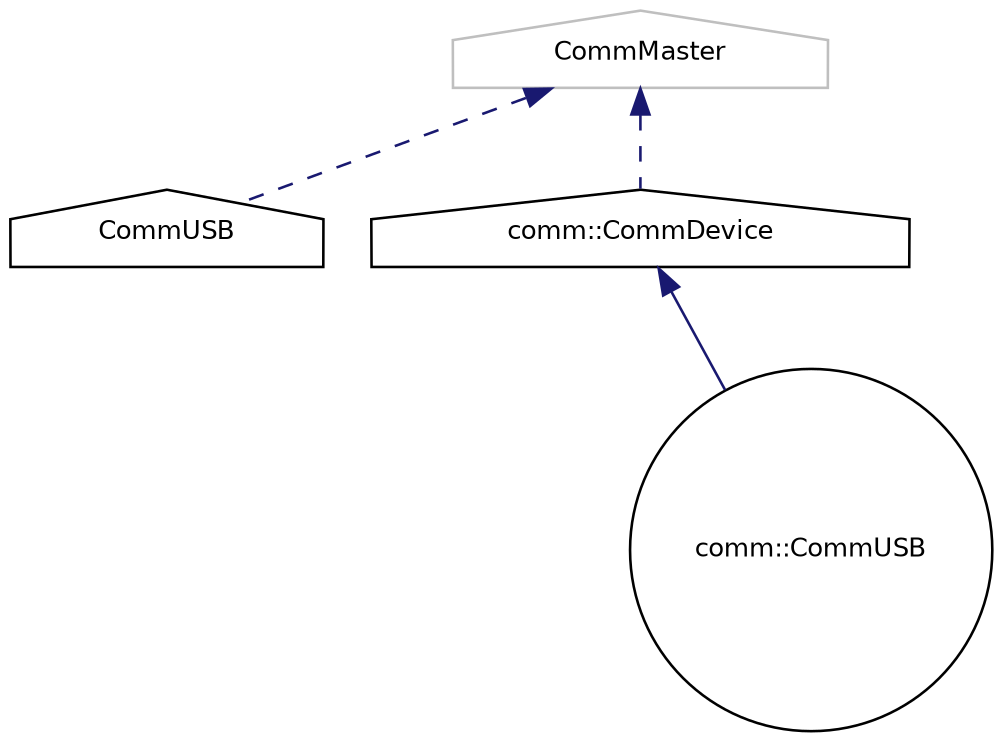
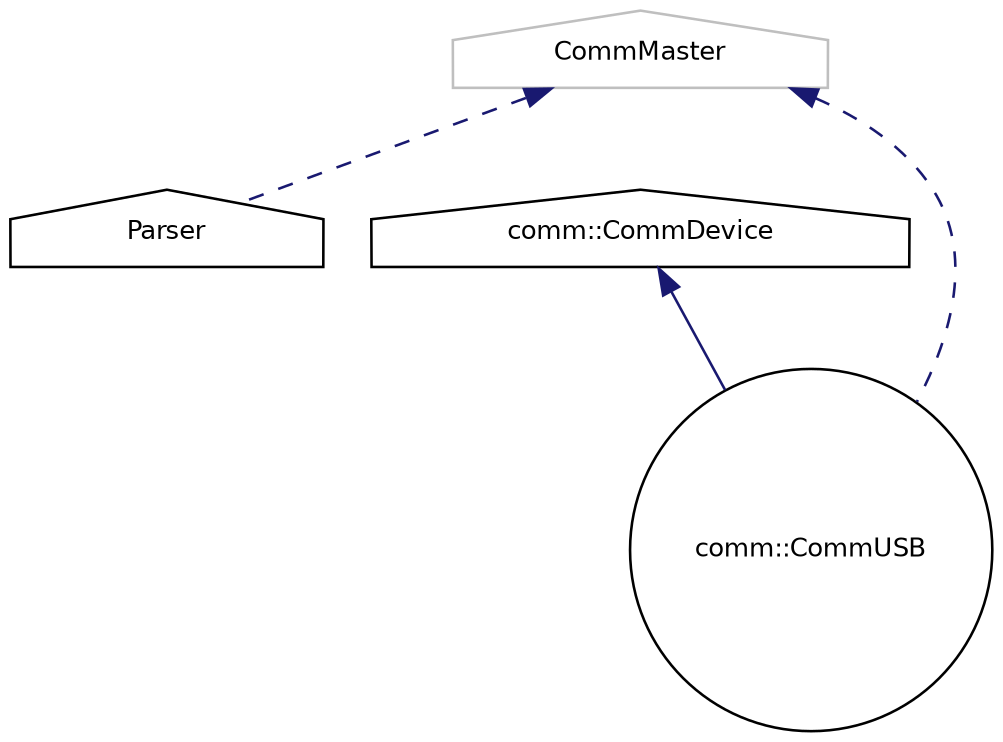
(640, 152) -> (948, 222)
(167, 232) -> (167, 232)
